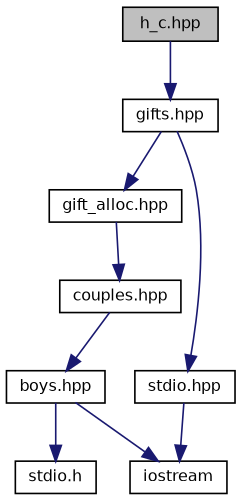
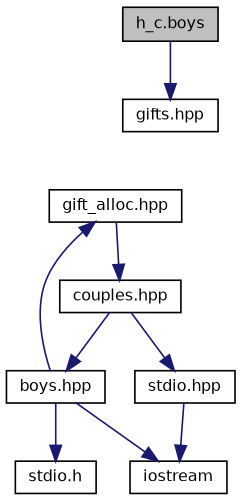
(170, 24) -> (170, 24)
(147, 154) -> (42, 295)
(201, 242) -> (148, 335)
